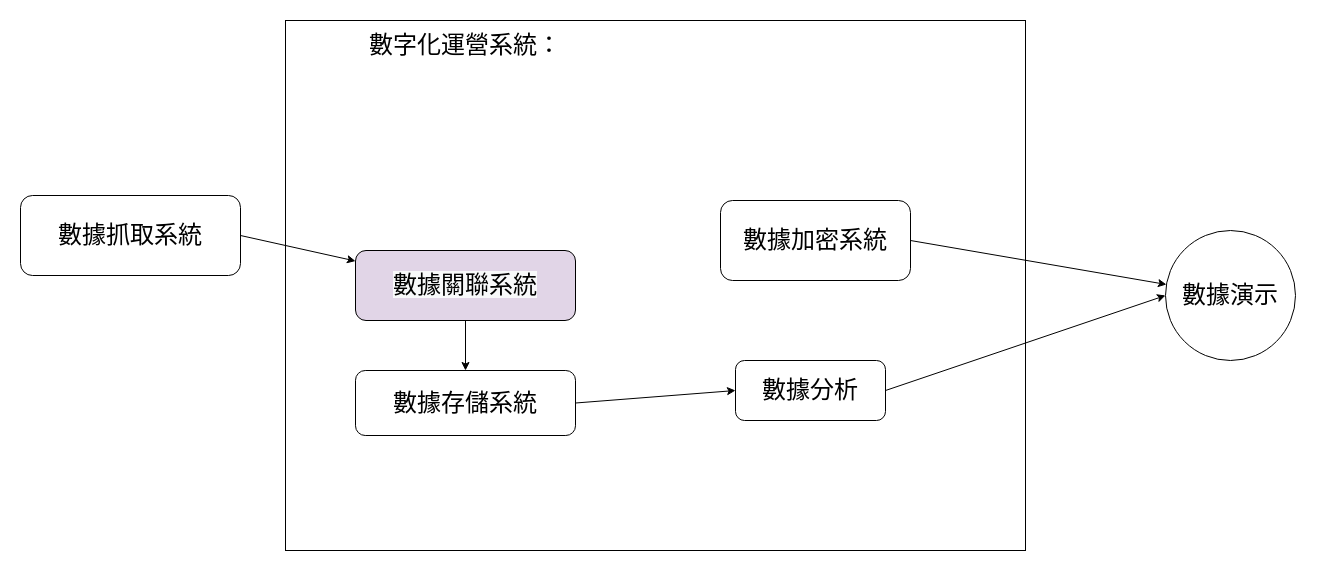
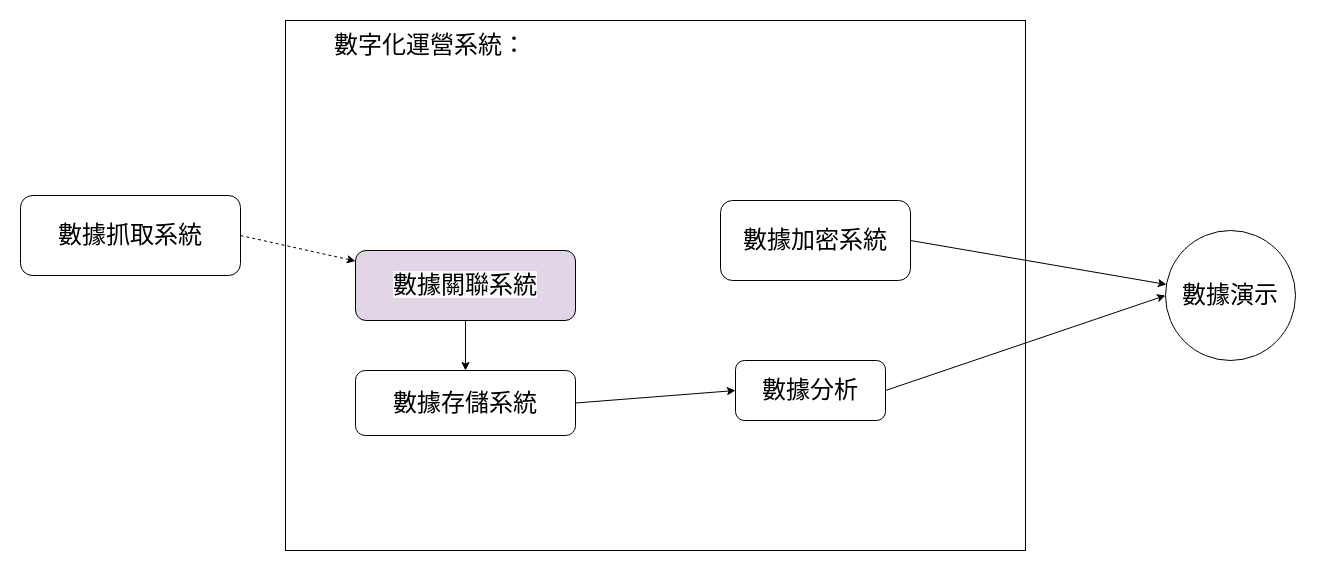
(466, 46) -> (431, 46)
(294, 247) -> (294, 247)
